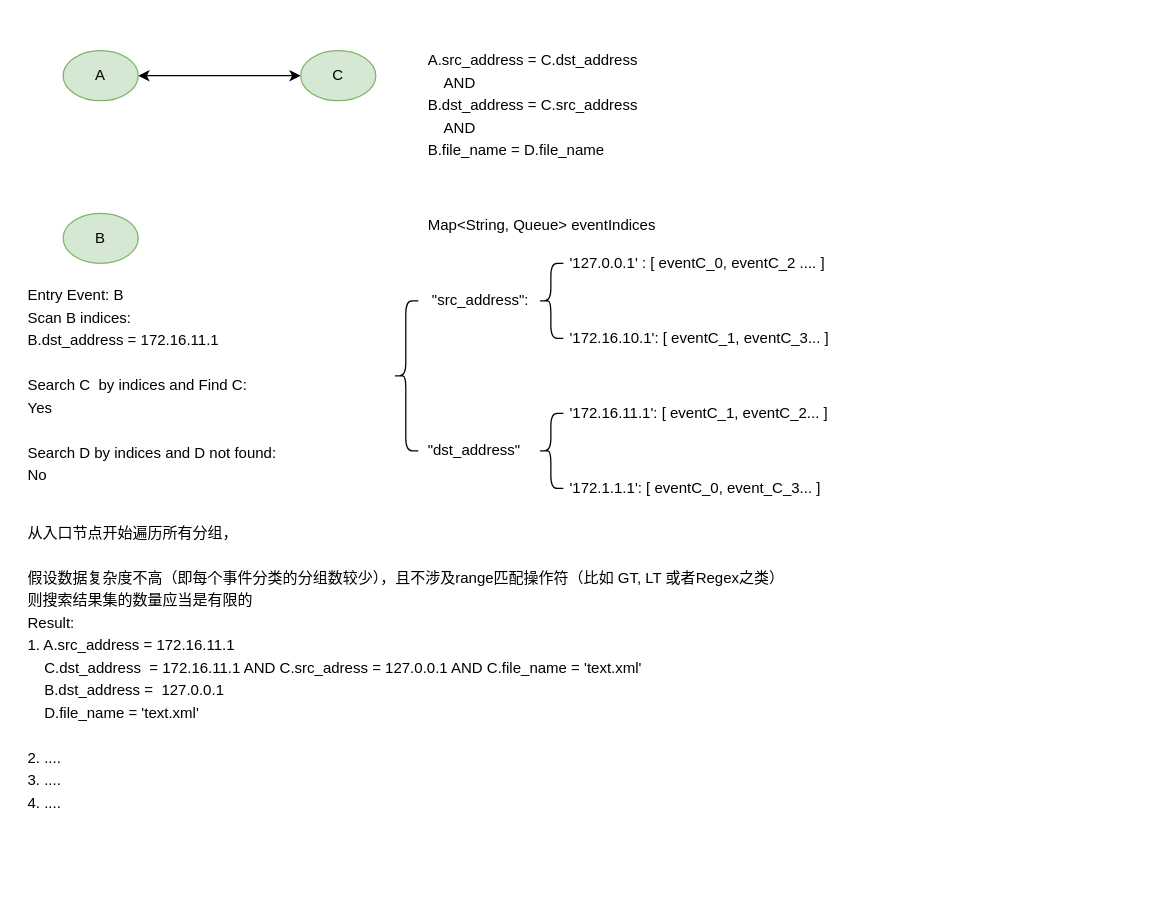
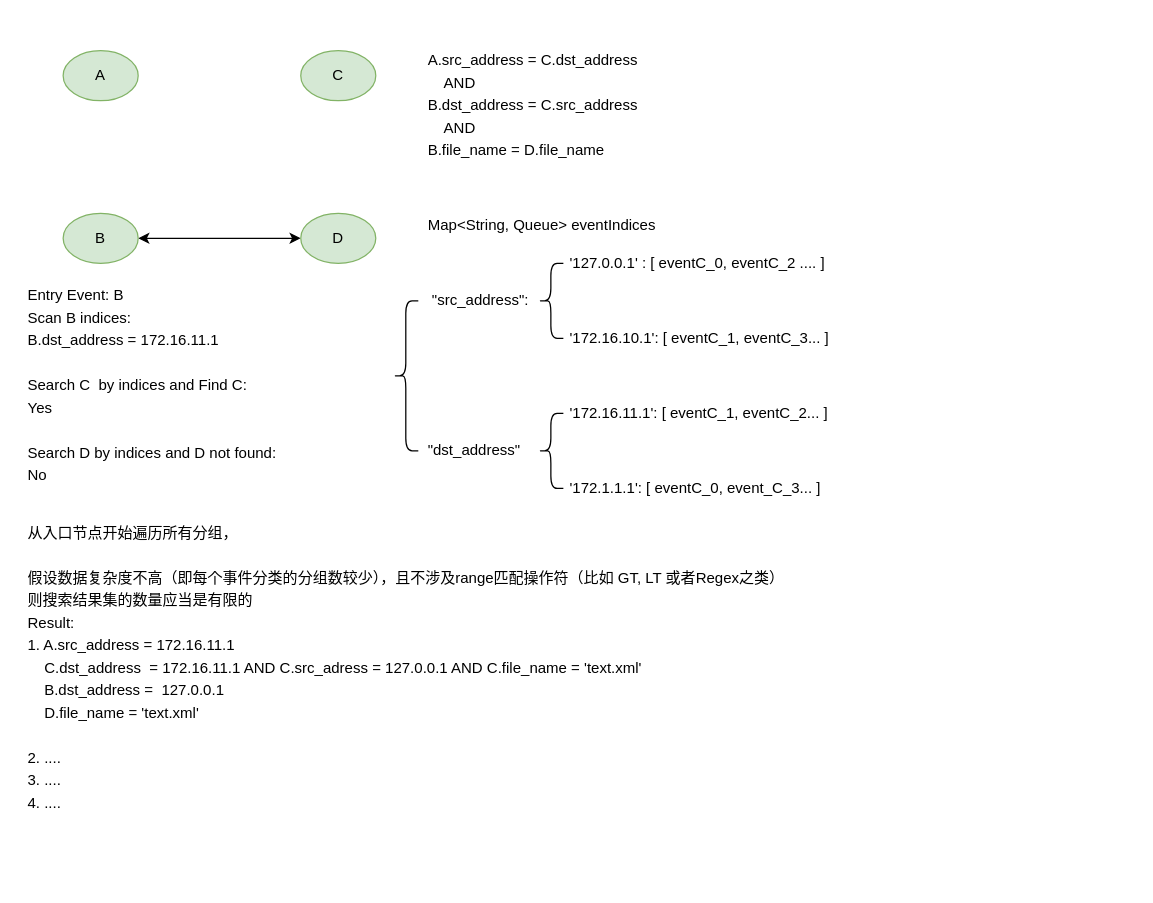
(219, 76) -> none
none -> (219, 238)
none -> (338, 238)
